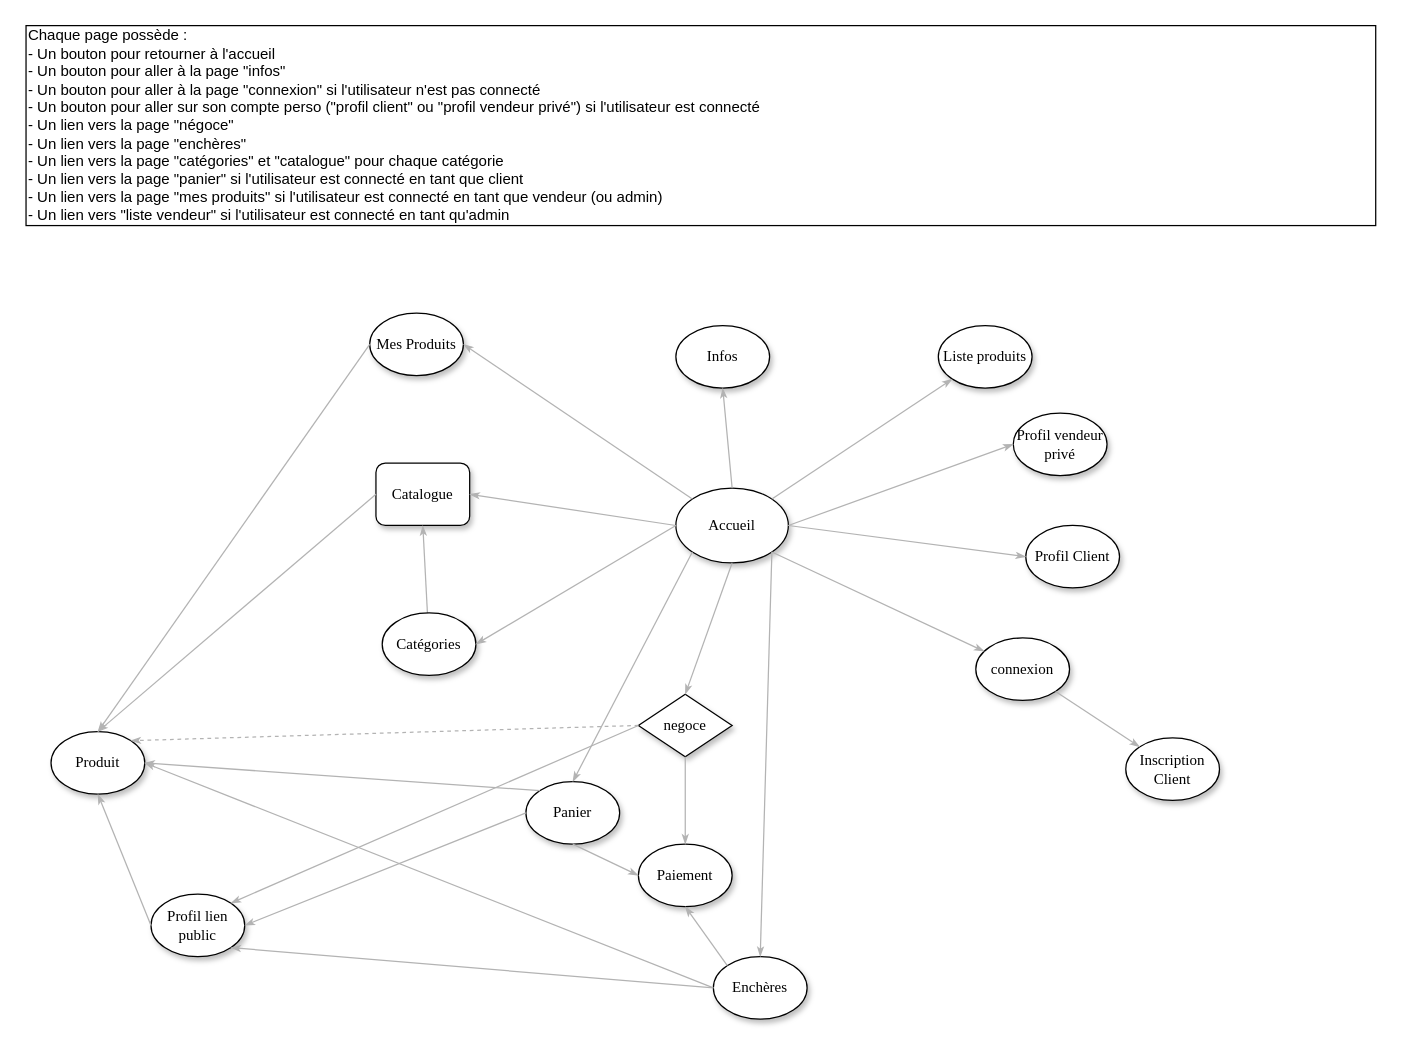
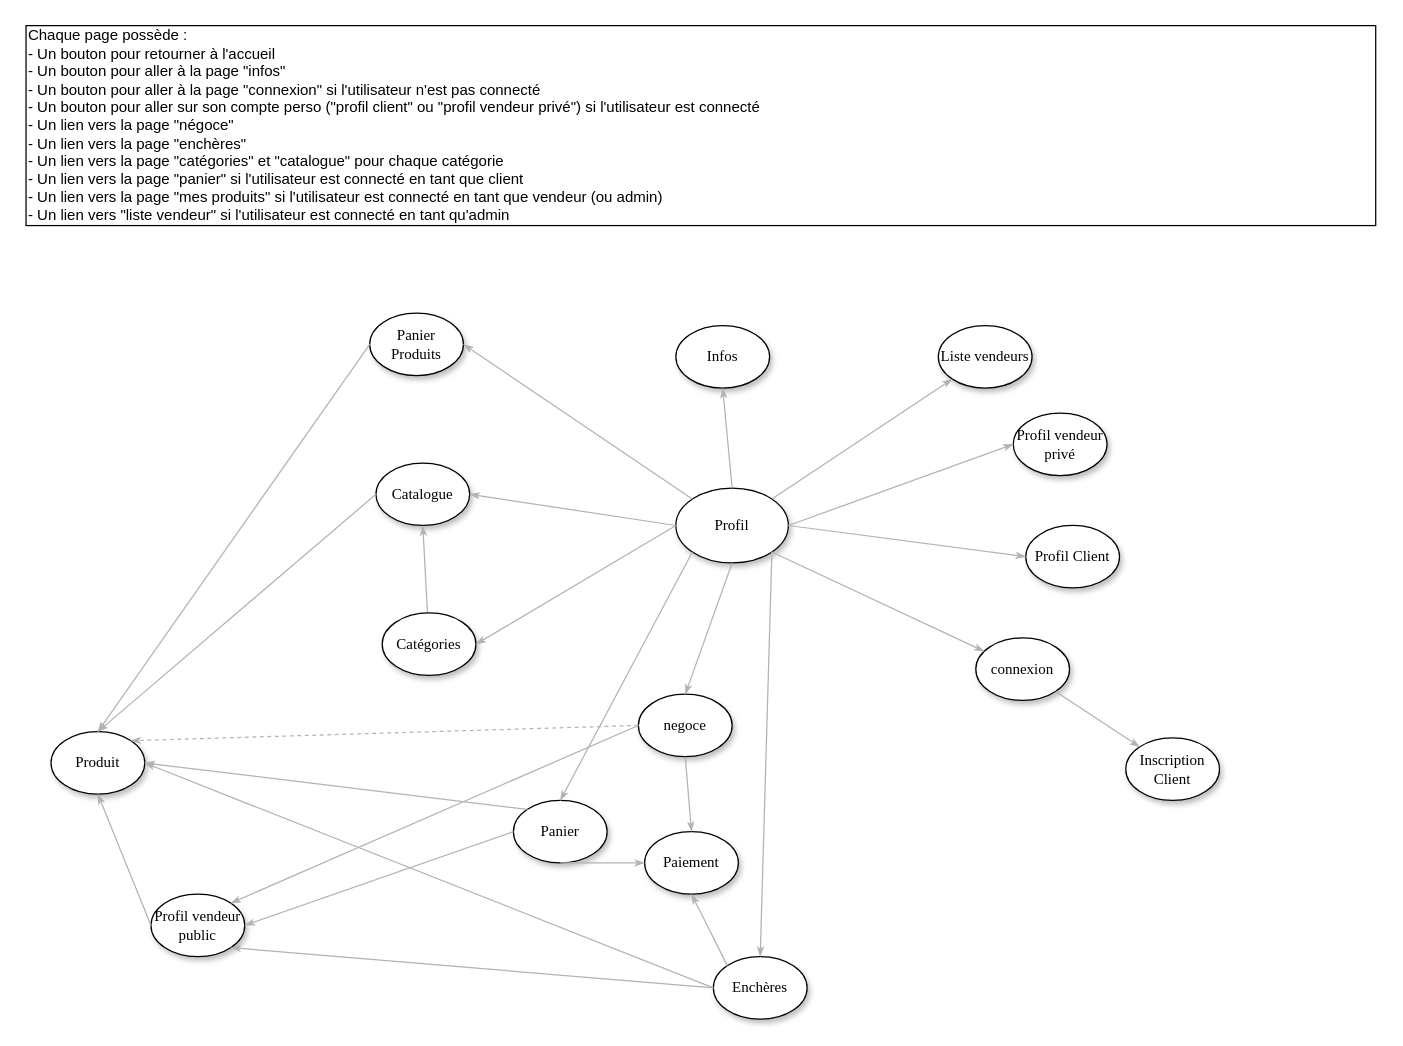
(416, 344) -> (416, 344)
(985, 357) -> (985, 357)
(423, 494) -> (423, 494)
(732, 526) -> (732, 526)
(685, 726) -> (685, 726)
(573, 813) -> (560, 832)
(685, 876) -> (691, 863)
(198, 926) -> (198, 926)
